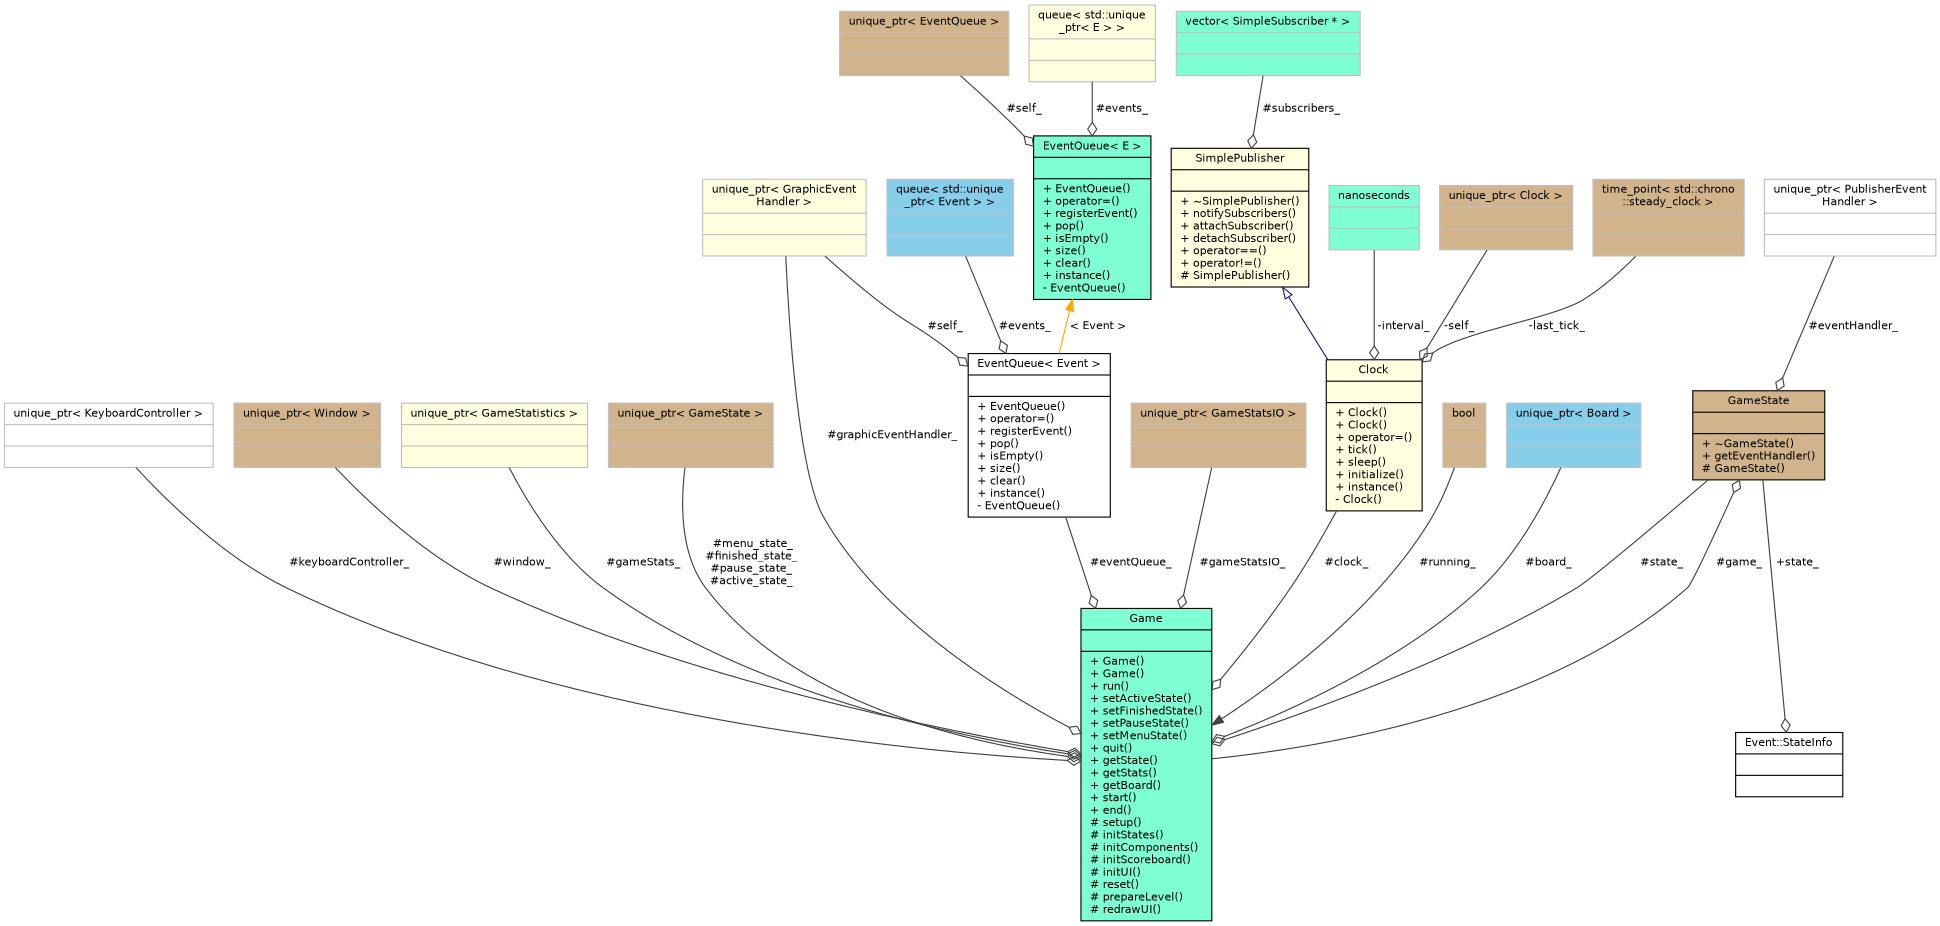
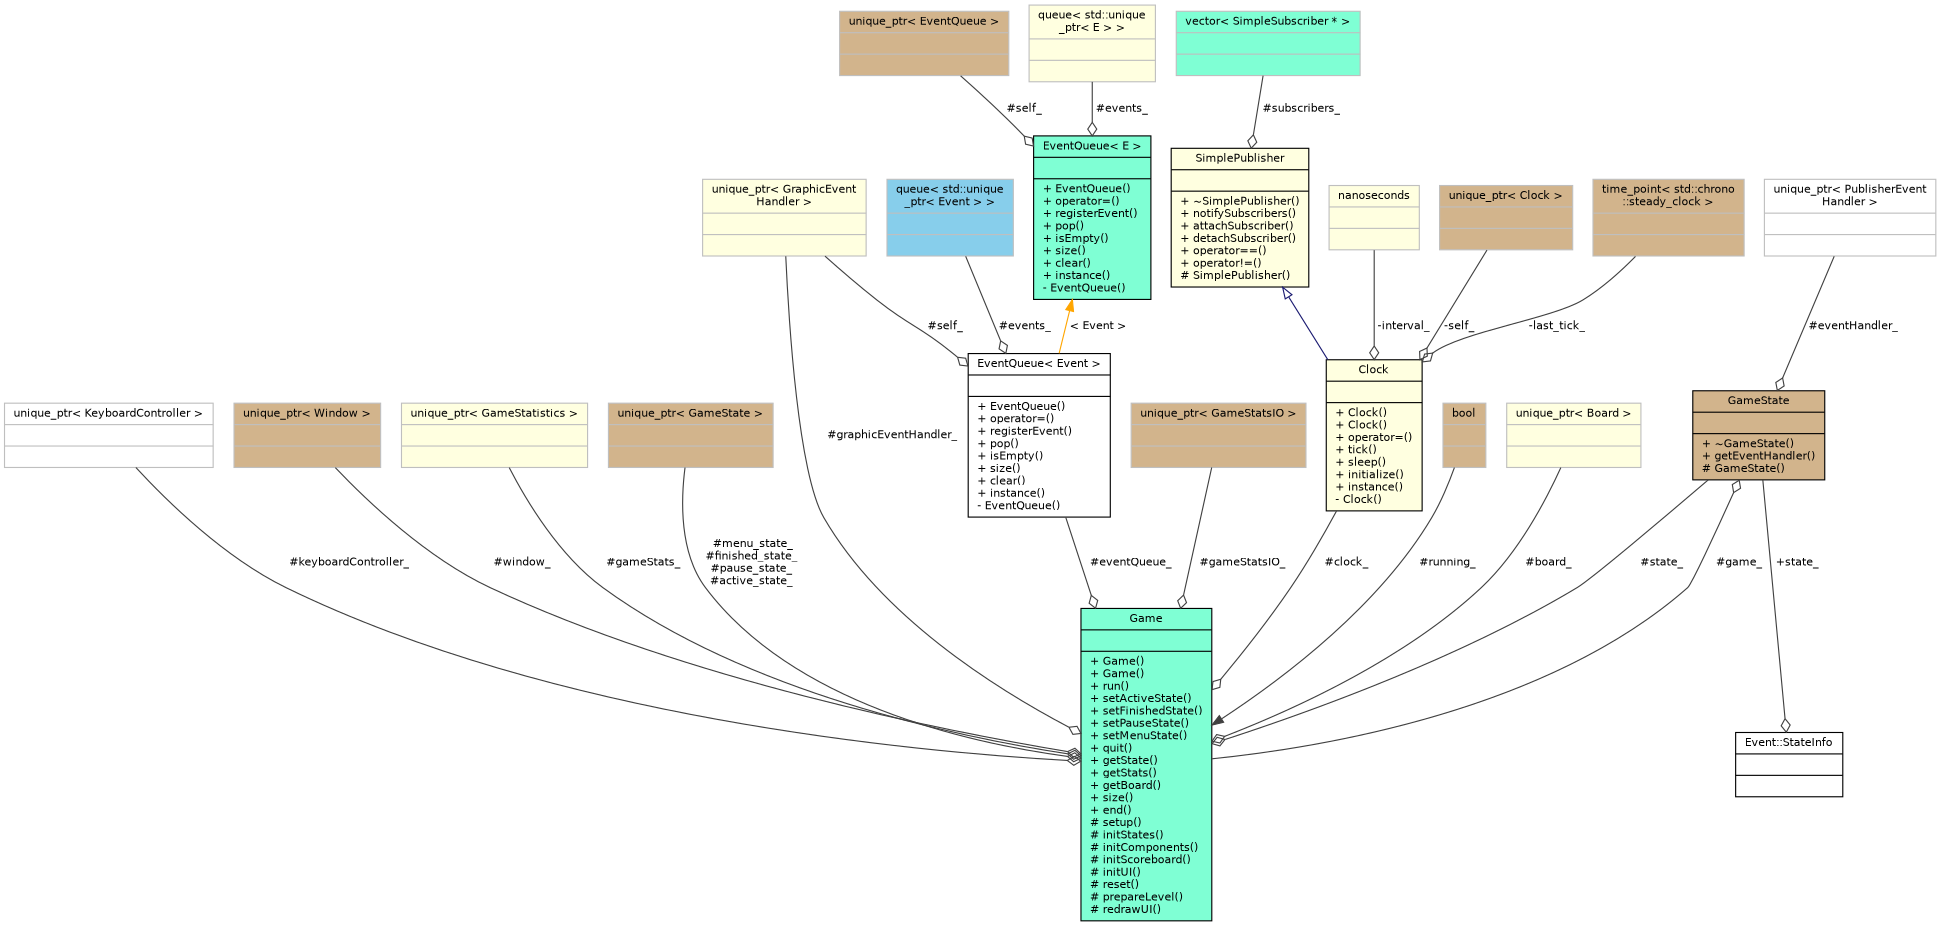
(1374, 218) -> (1374, 218)
(1574, 435) -> (1574, 435)
(1114, 798) -> (1112, 798)
